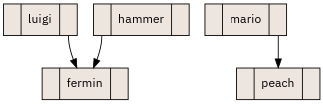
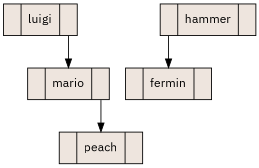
(70, 48) -> (68, 47)
